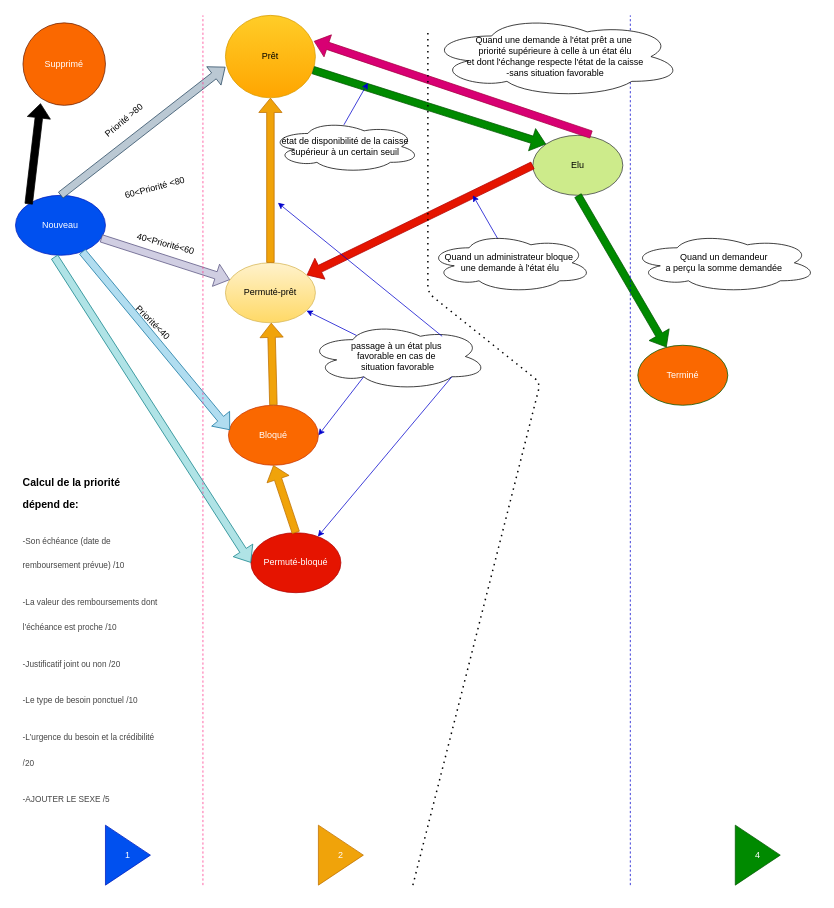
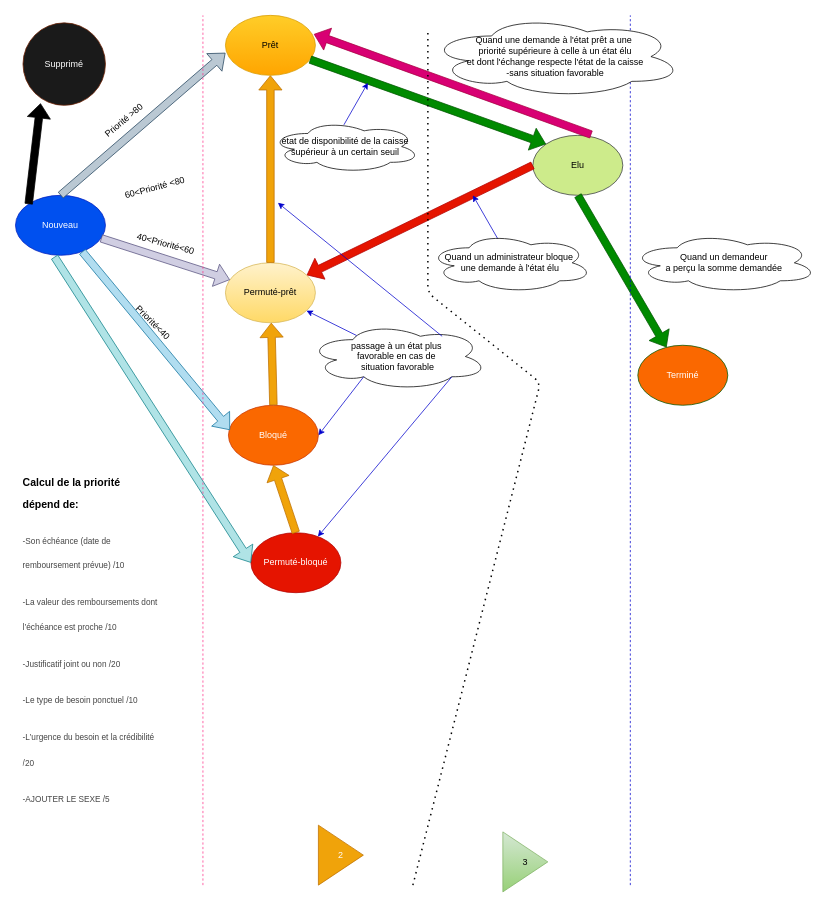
(270, 57) -> (270, 45)
(64, 64) -> (64, 64)
(128, 855) -> none
(758, 855) -> none
none -> (525, 862)
